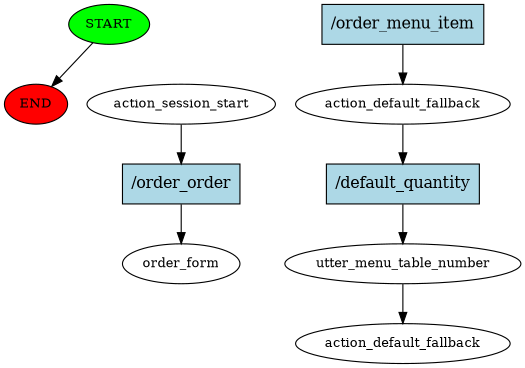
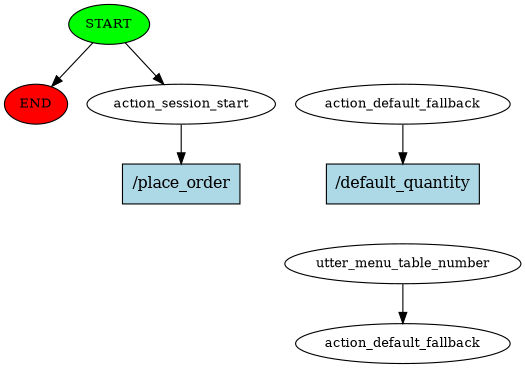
(403, 24) -> none
none -> (141, 59)
(181, 184) -> (181, 184)
(403, 218) -> none
(181, 264) -> none
